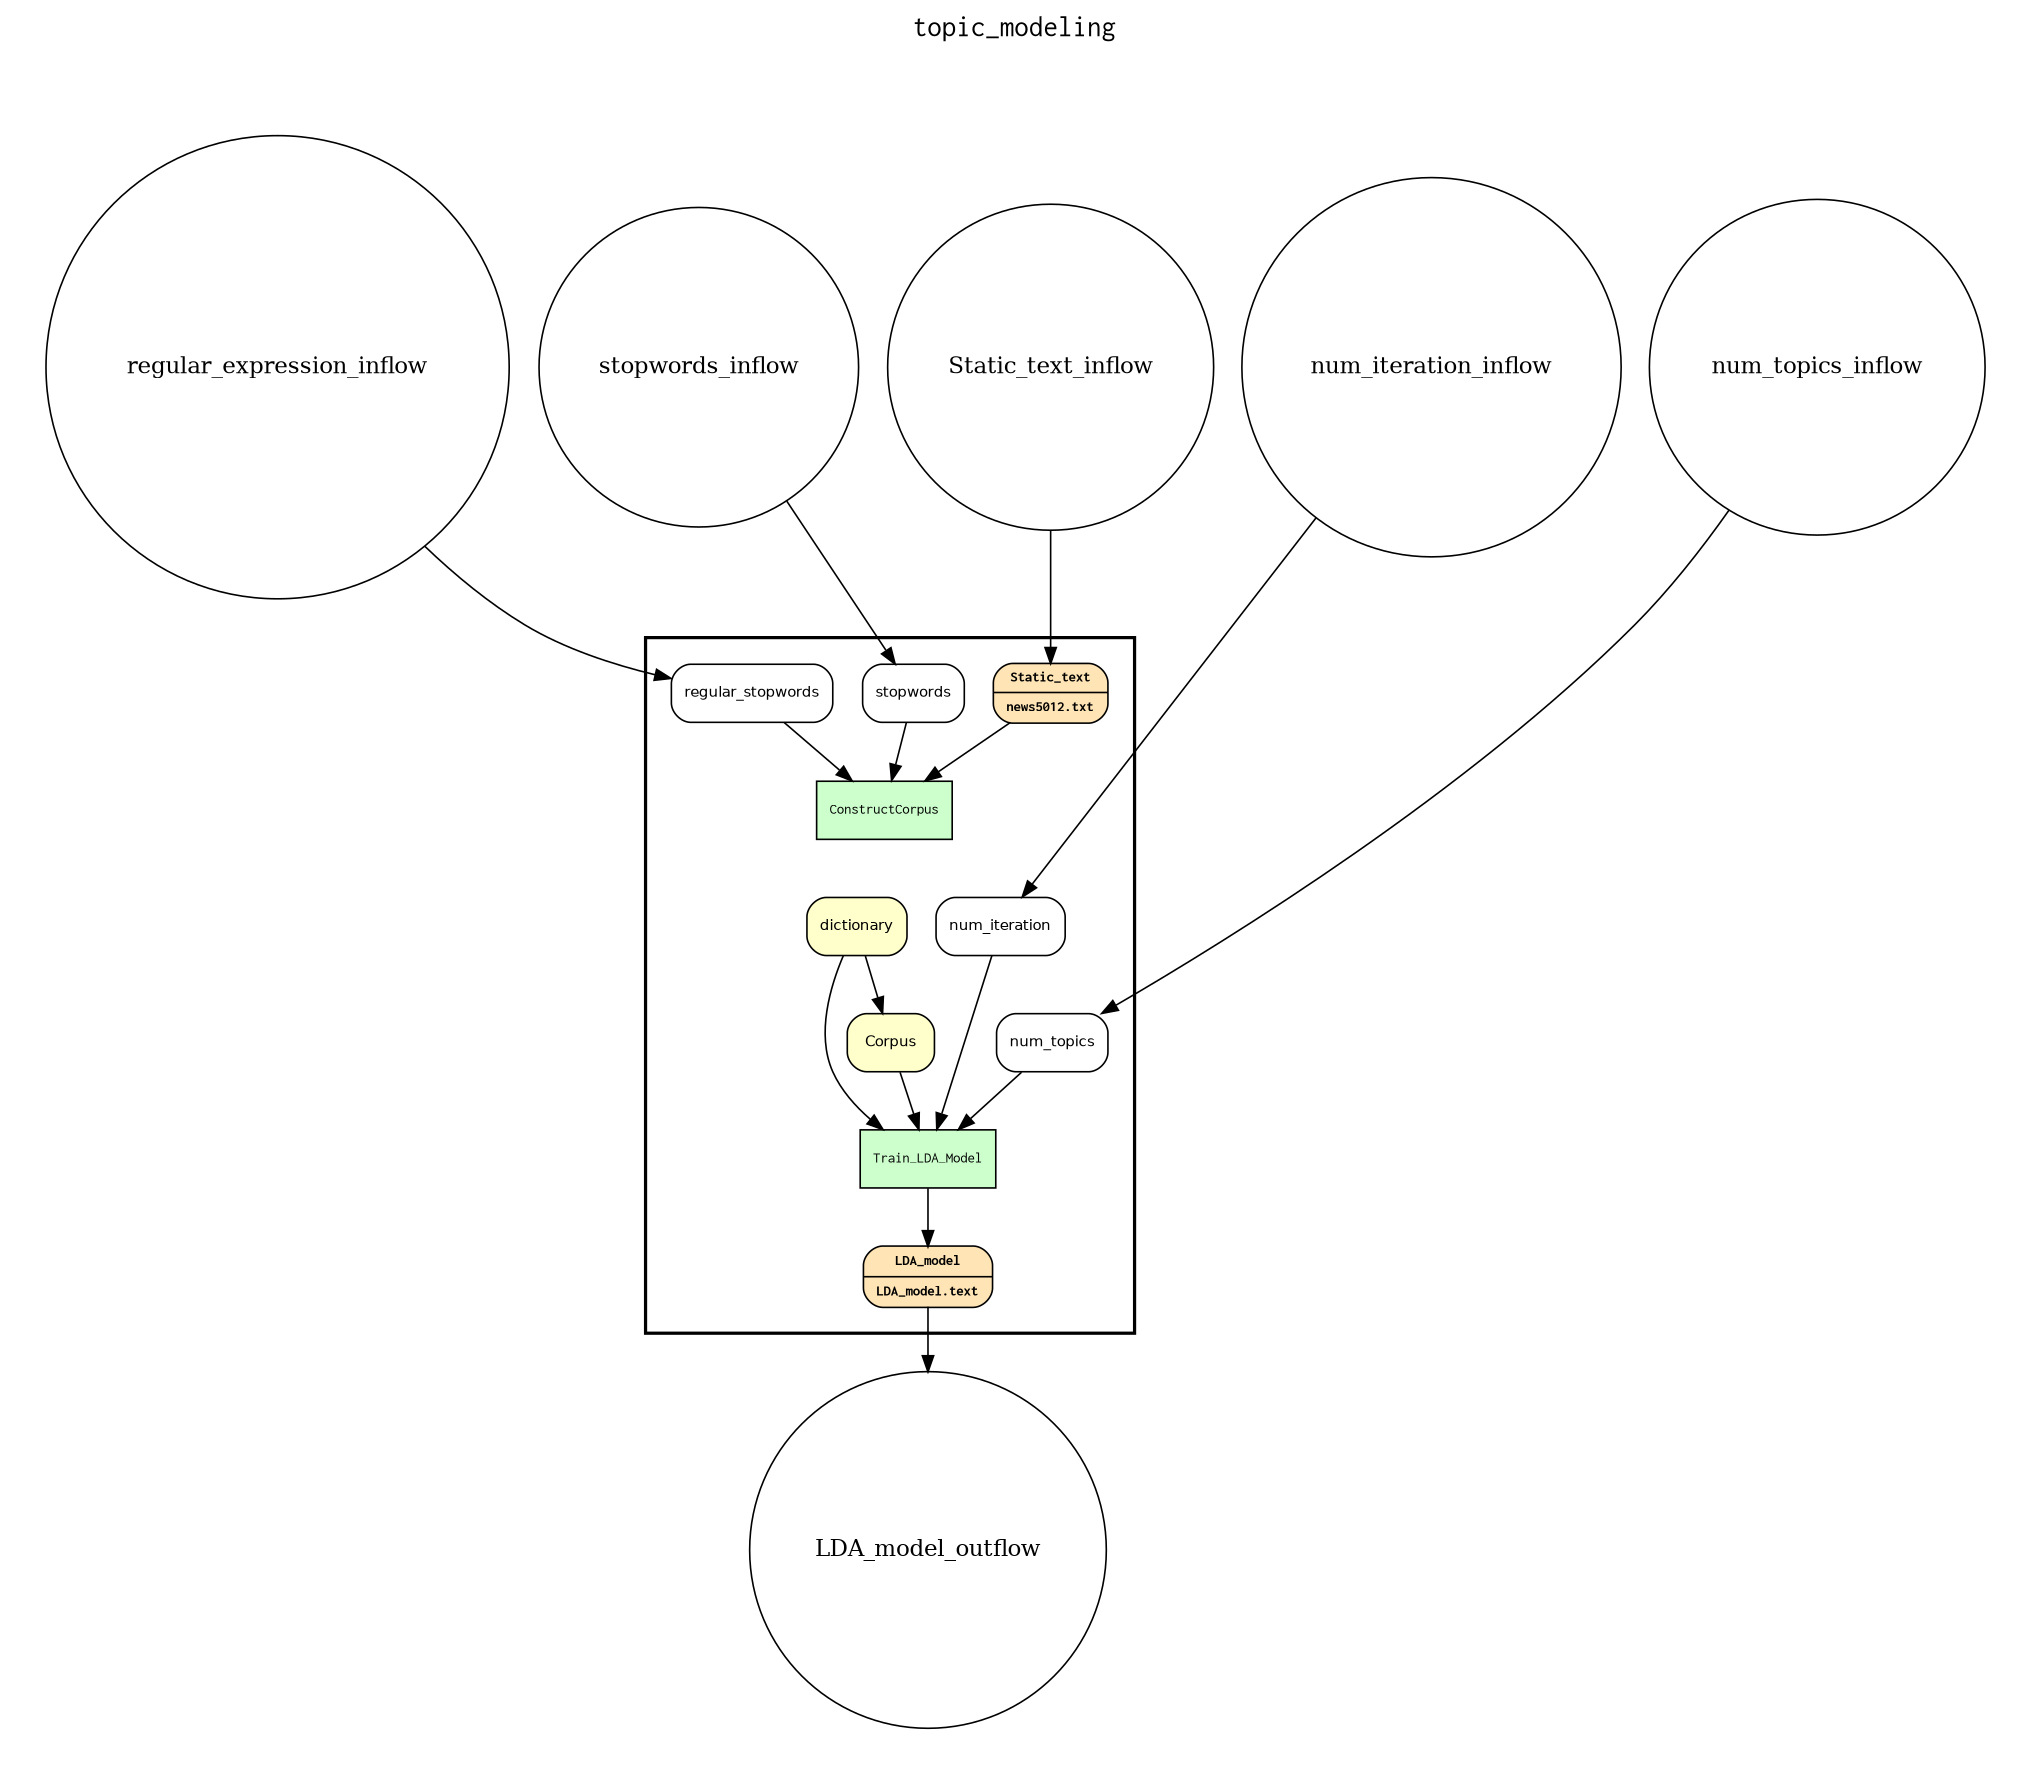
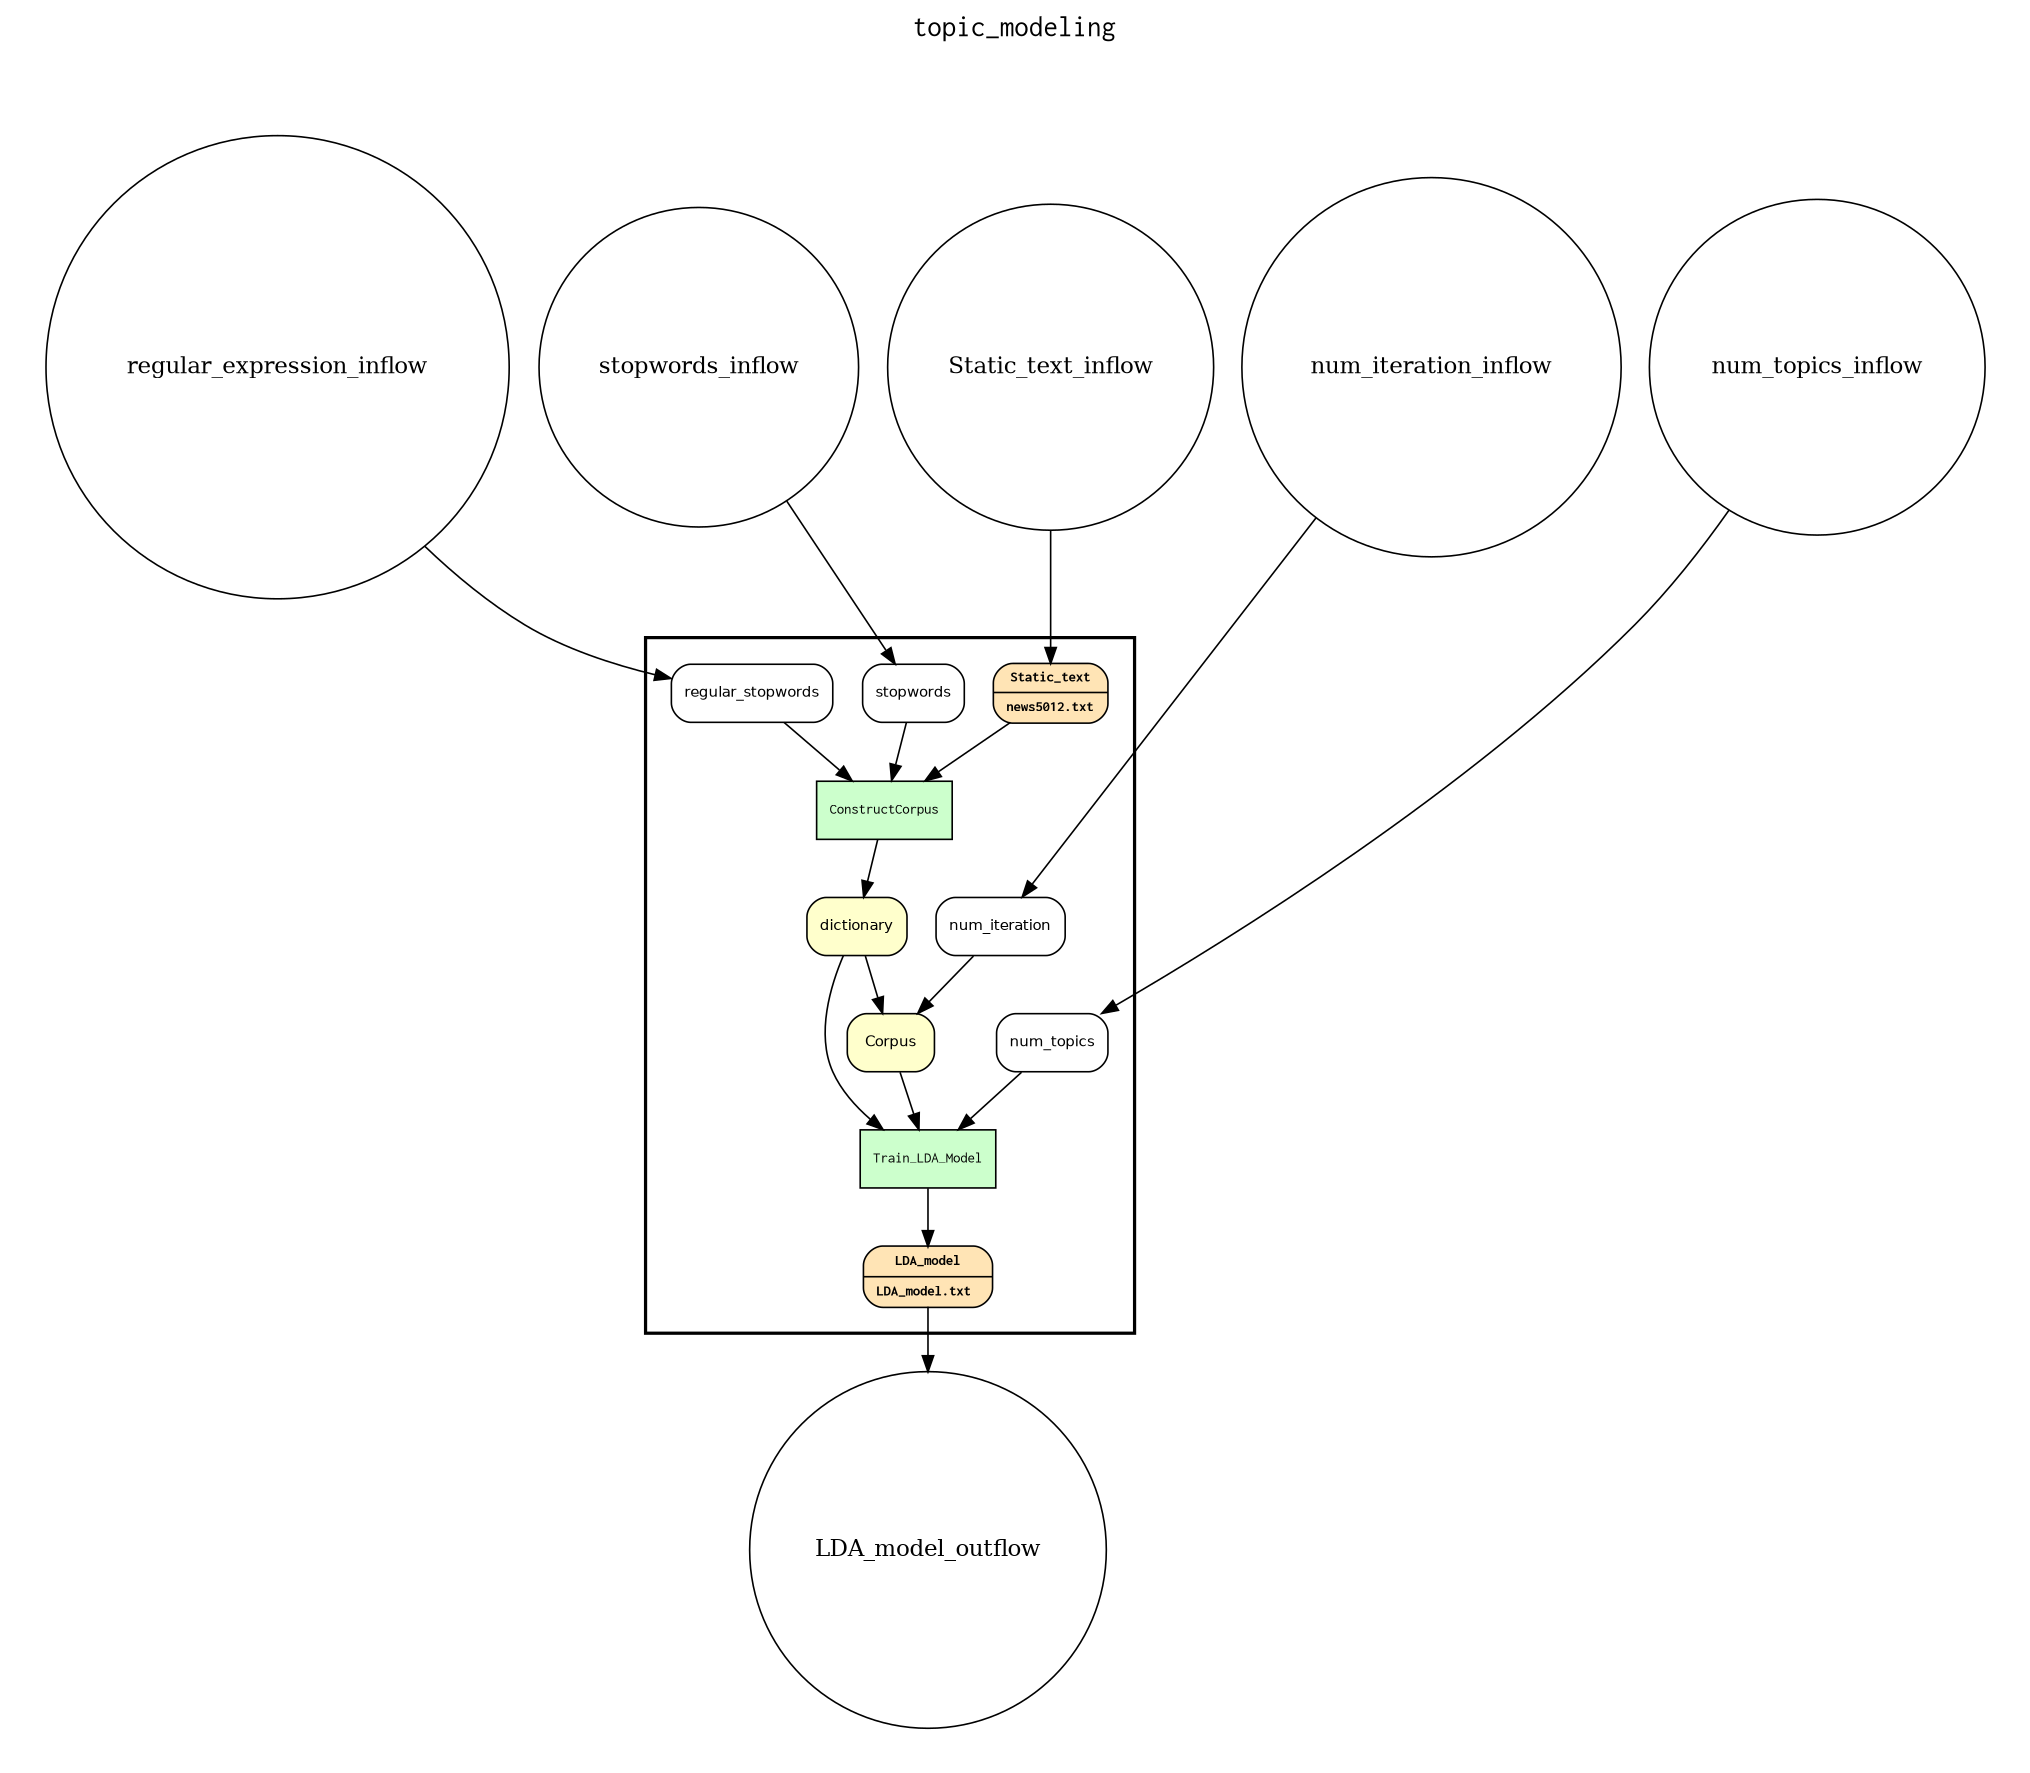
none -> (873, 861)
(967, 1035) -> (951, 979)
(928, 1291) -> (924, 1291)
